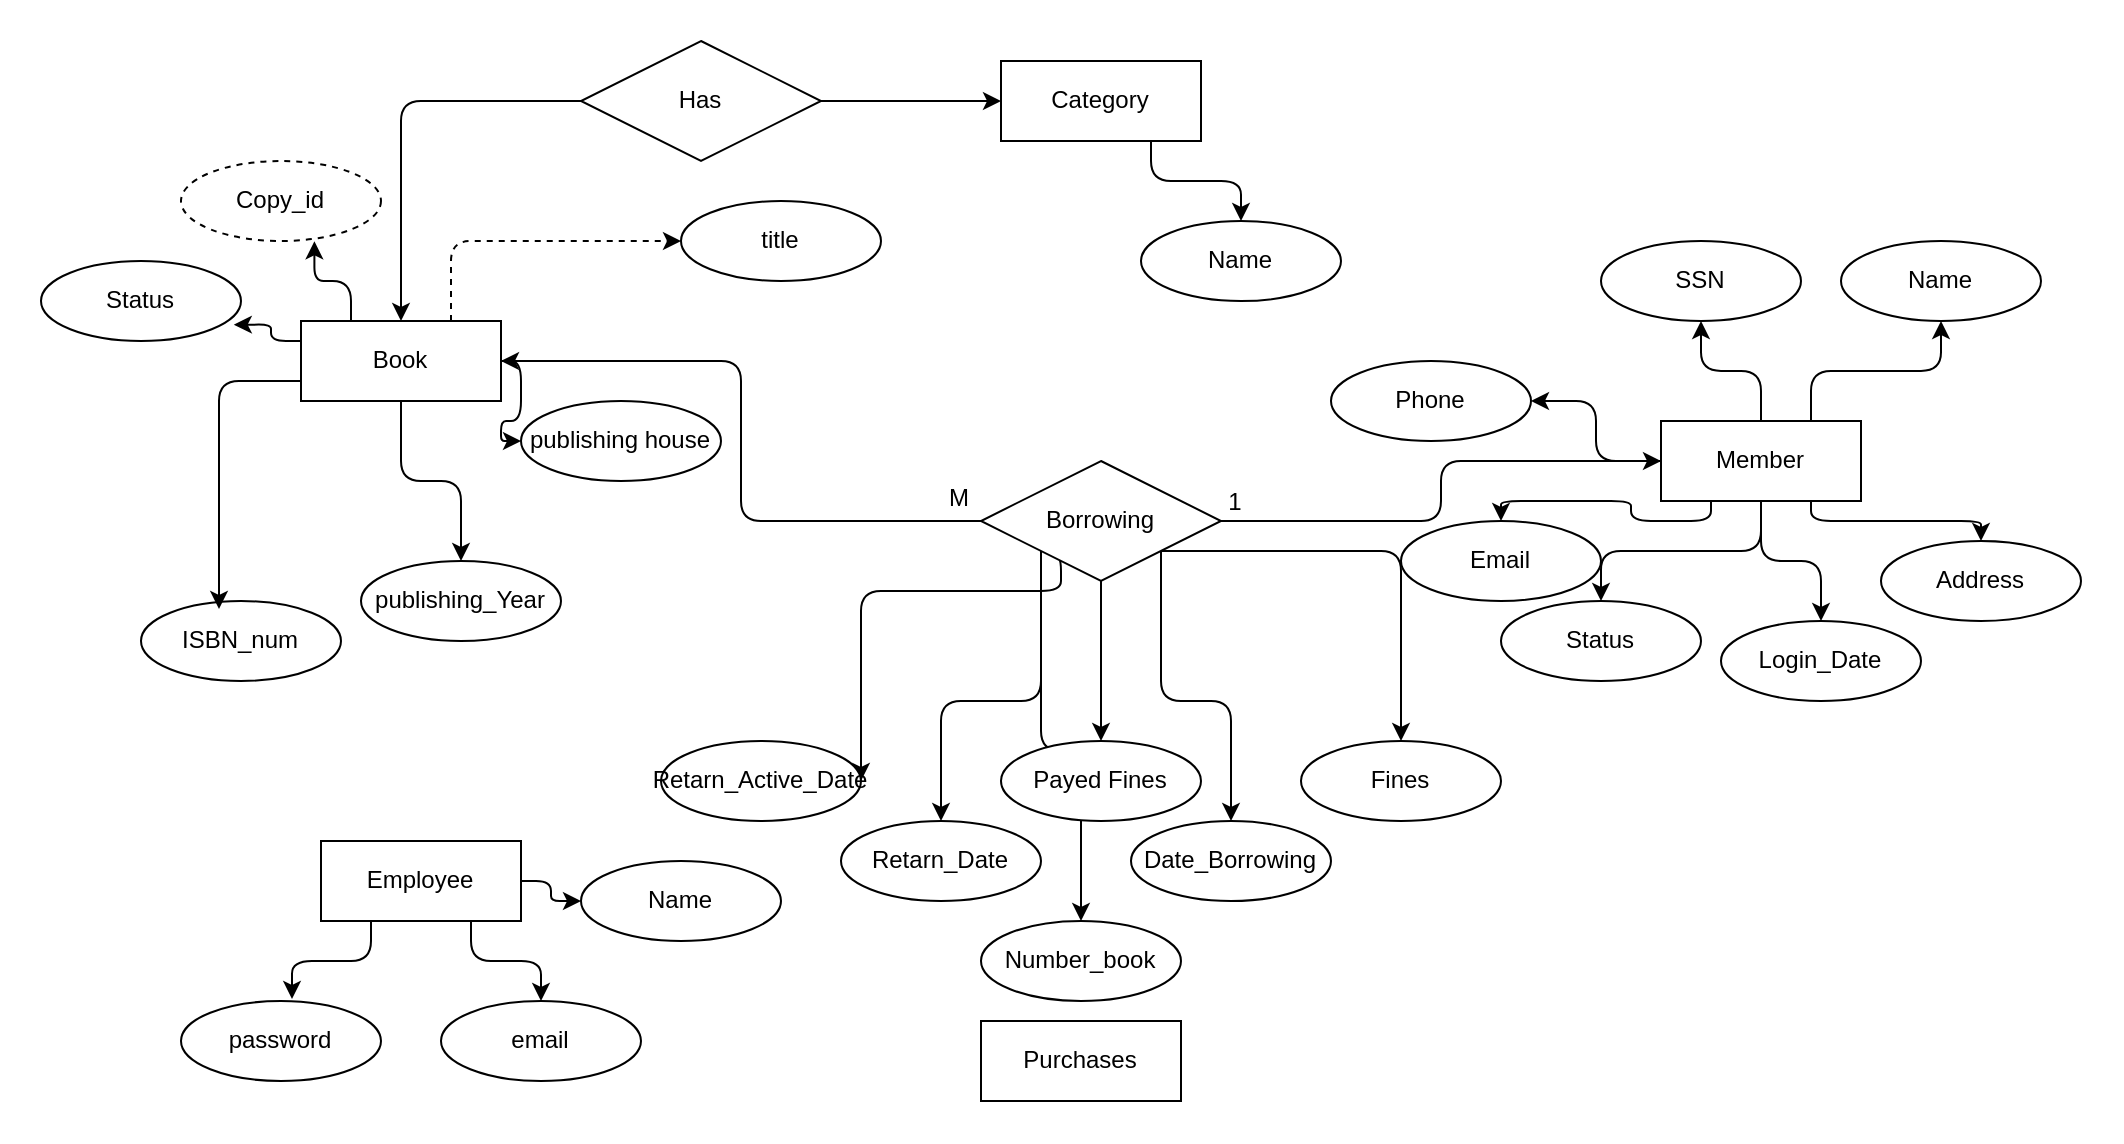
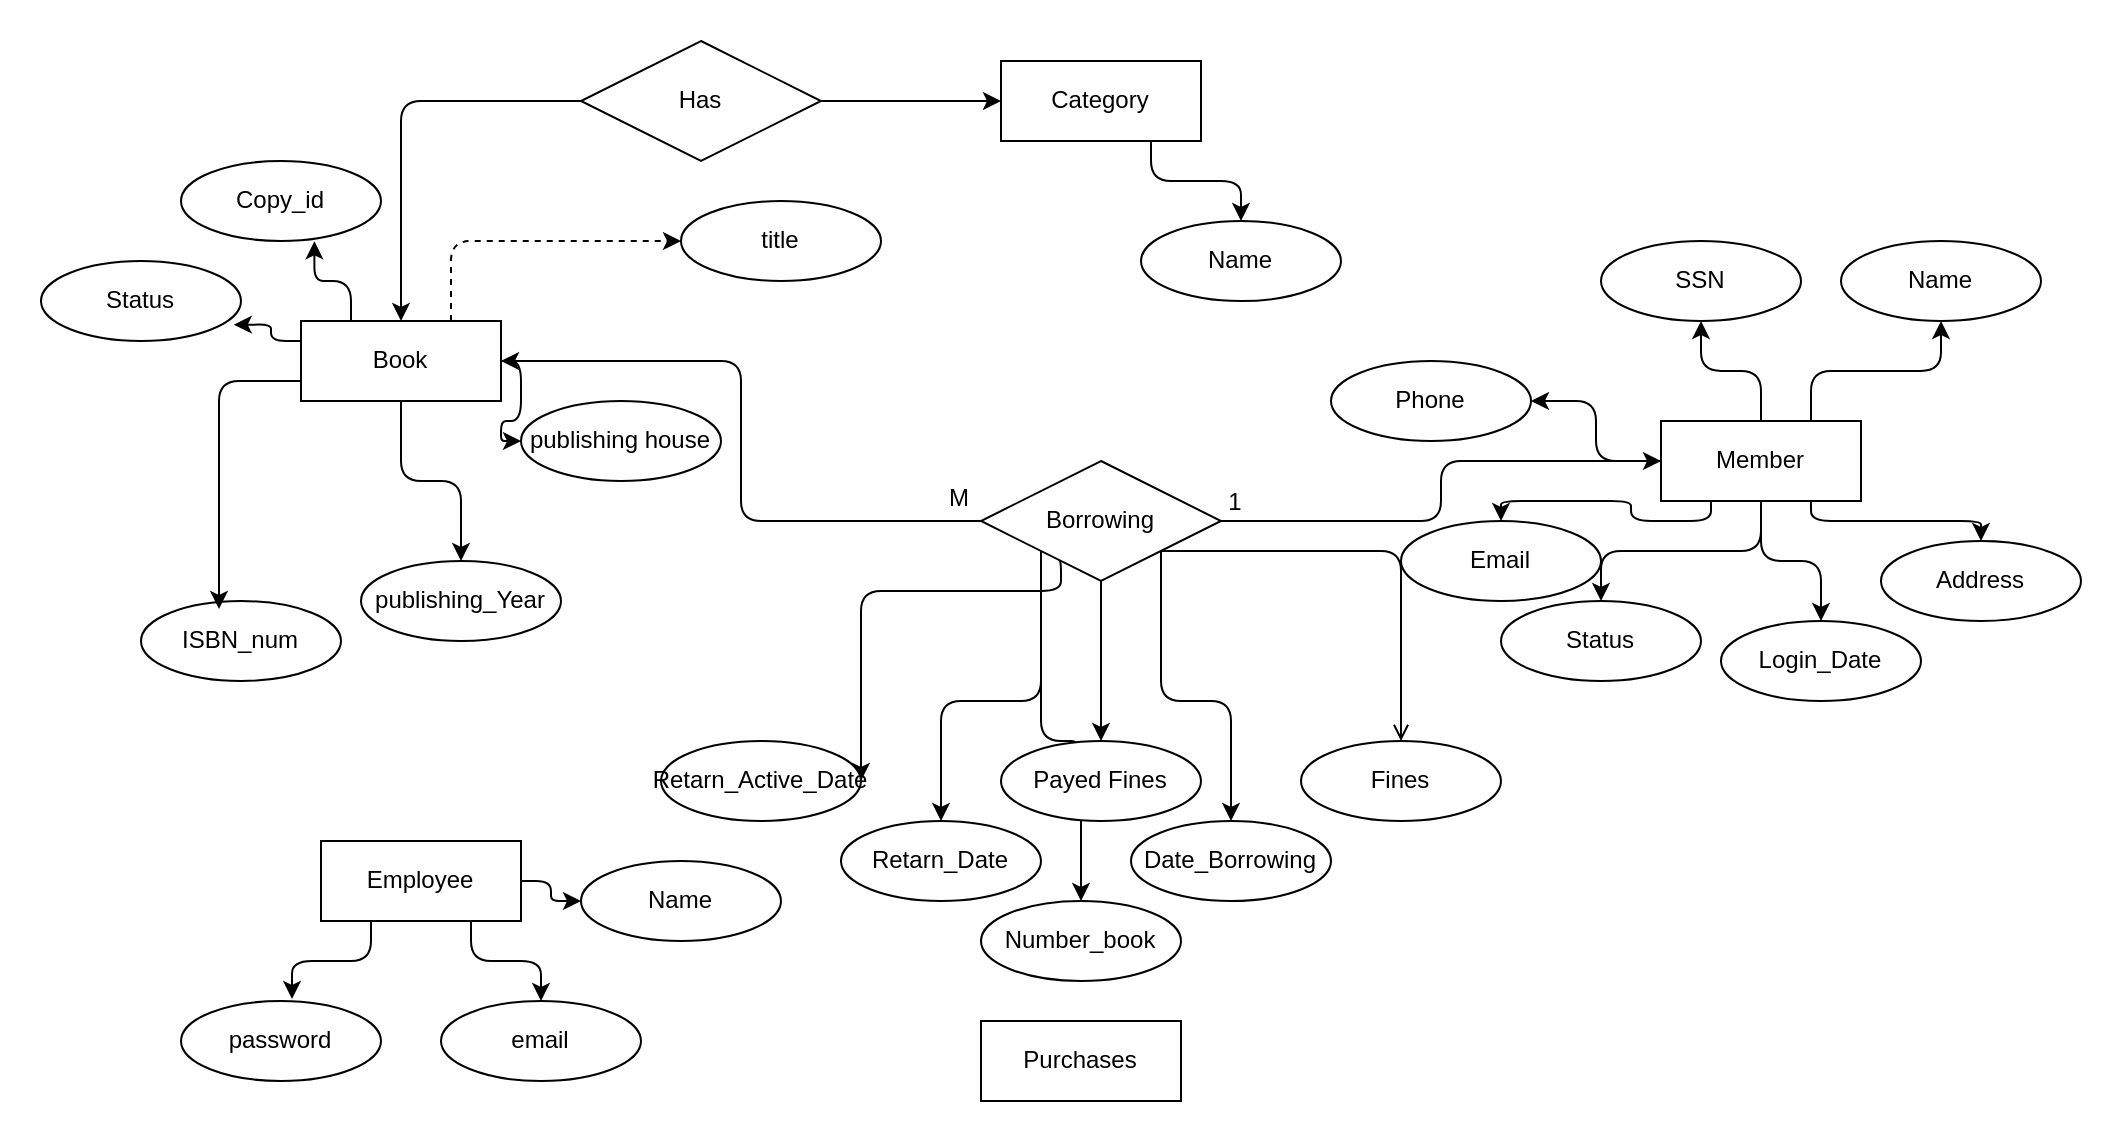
(281, 201) -> (281, 201)
(1401, 726) -> (1401, 728)
(1081, 961) -> (1081, 941)
